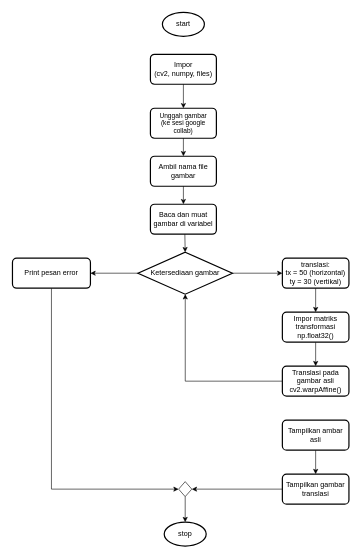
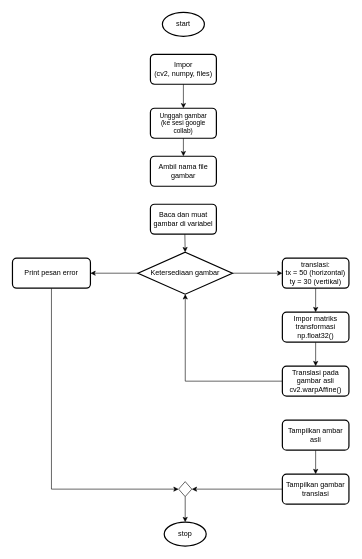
(183, 193) -> none
